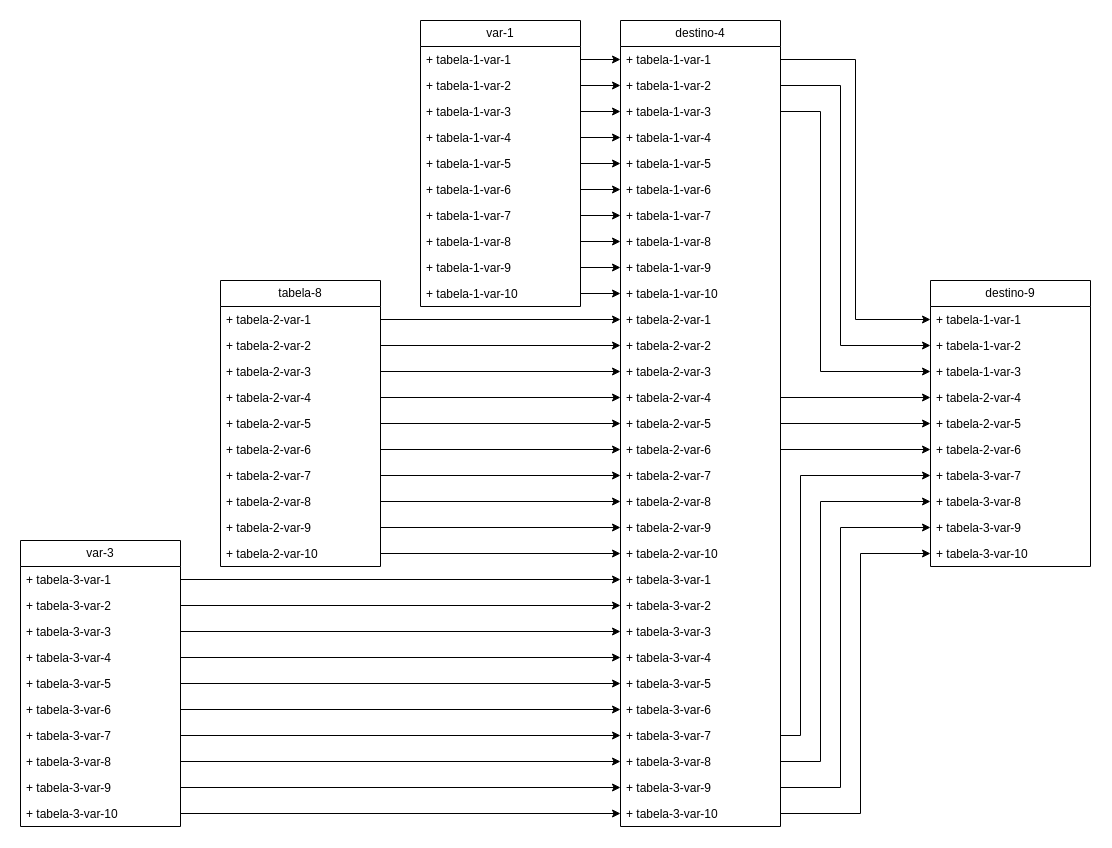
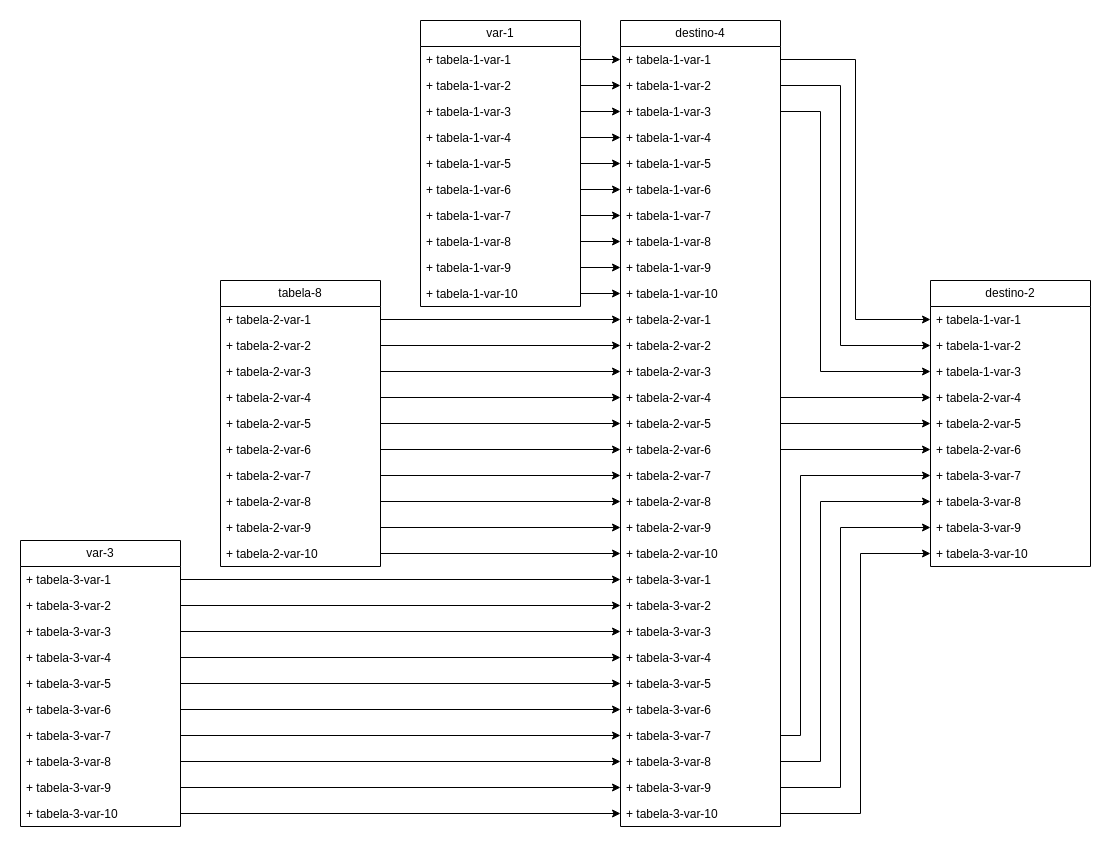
(1011, 294) -> (1011, 294)
